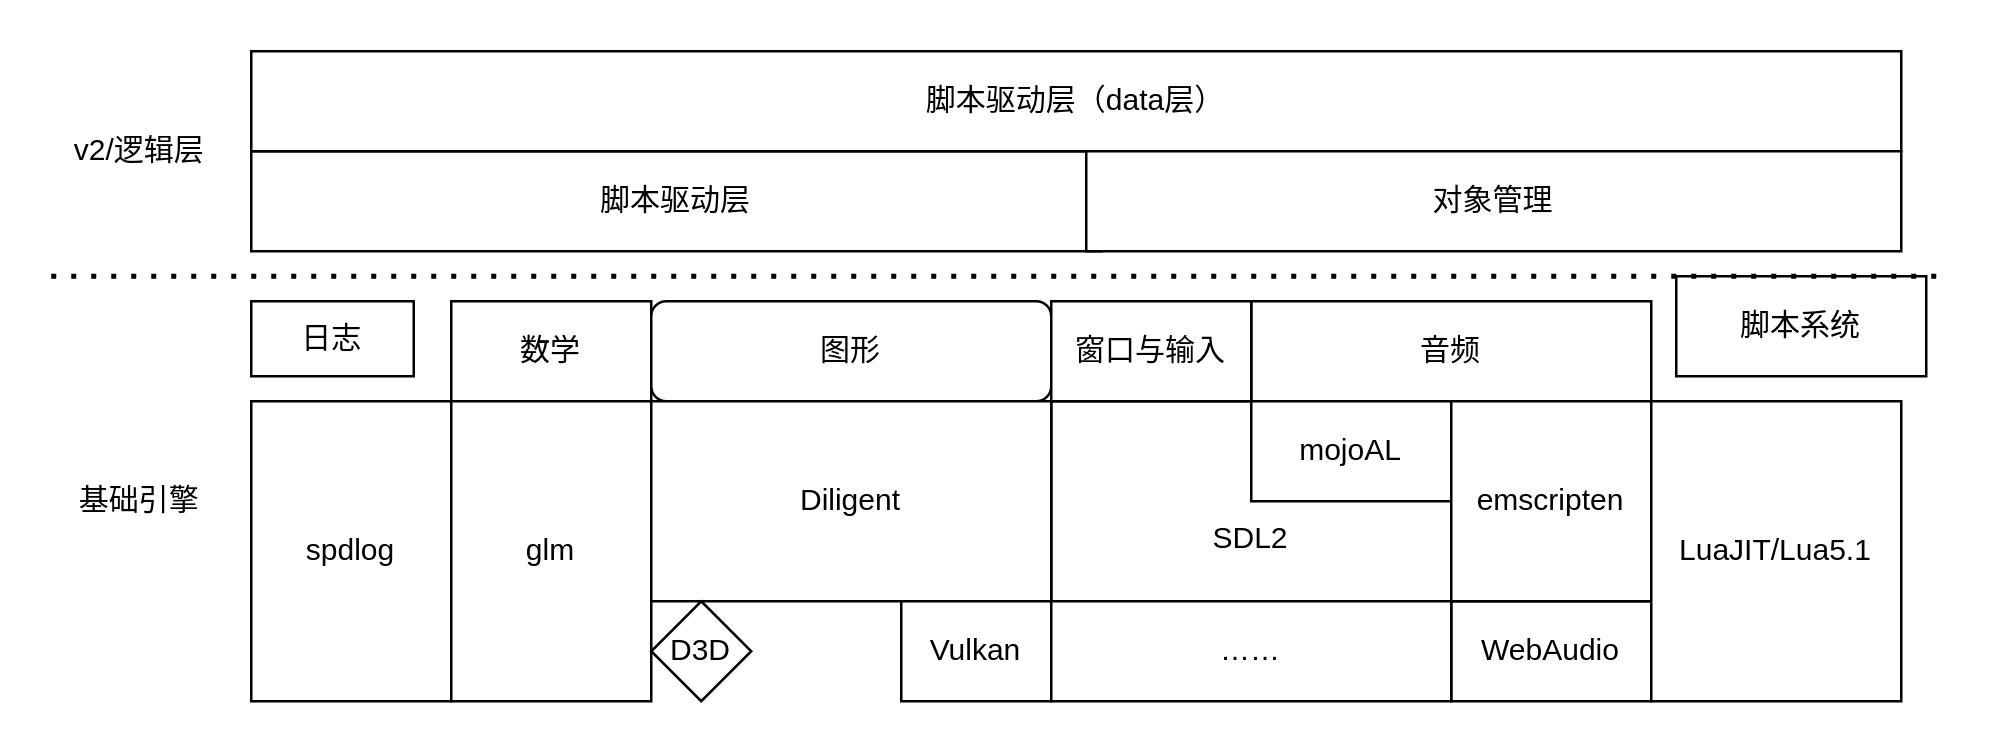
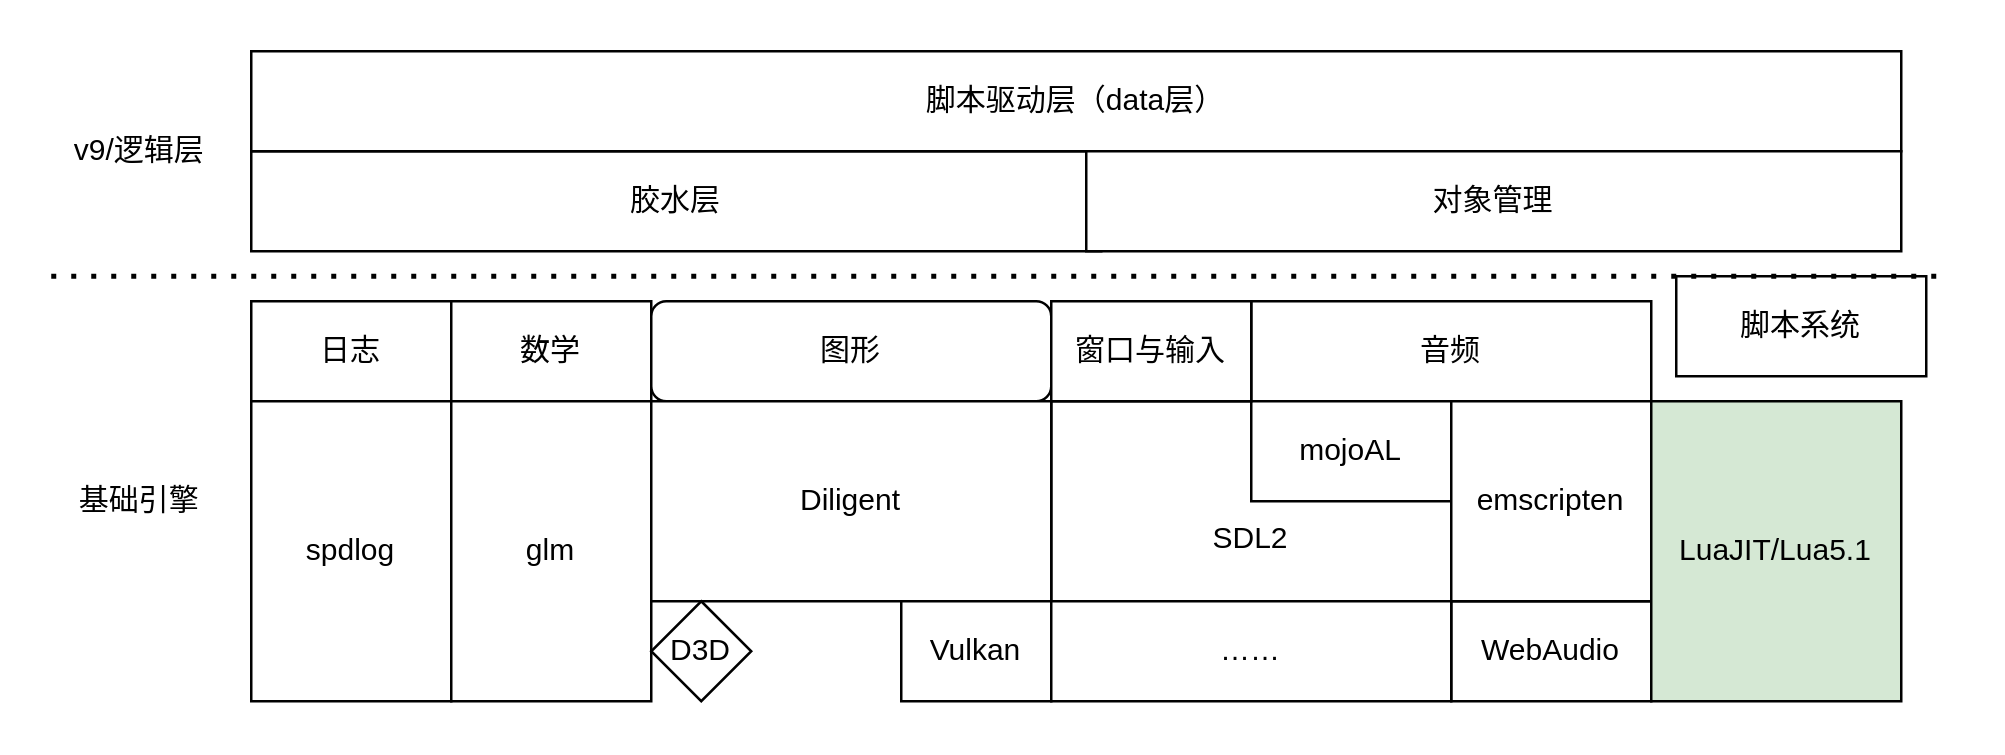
(140, 151) -> (140, 151)
(676, 201) -> (676, 201)
(333, 339) -> (351, 351)
(1776, 551) -> (1776, 551)
